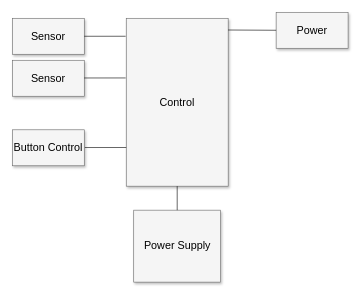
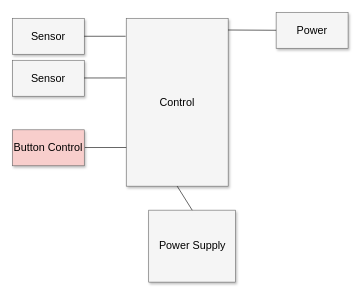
(48, 148) -> (48, 148)
(177, 246) -> (192, 246)
